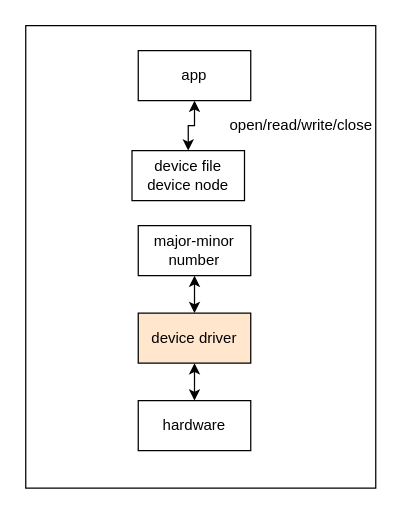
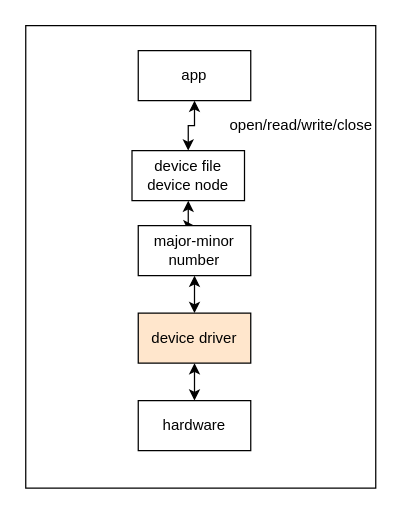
none -> (188, 218)
